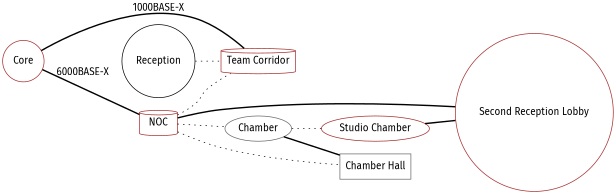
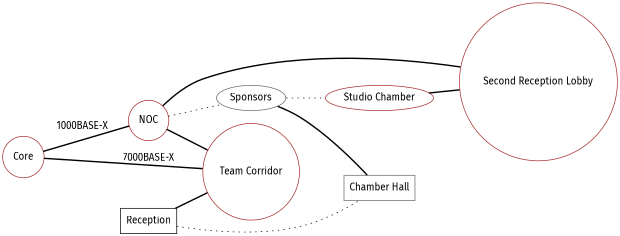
(158, 8) -> (149, 158)
(158, 61) -> (149, 221)
(208, 61) -> (191, 201)
(258, 61) -> (251, 172)
(83, 73) -> (82, 126)
(203, 93) -> (187, 140)
(158, 123) -> (149, 120)
(258, 129) -> (251, 98)
(257, 155) -> (271, 231)
